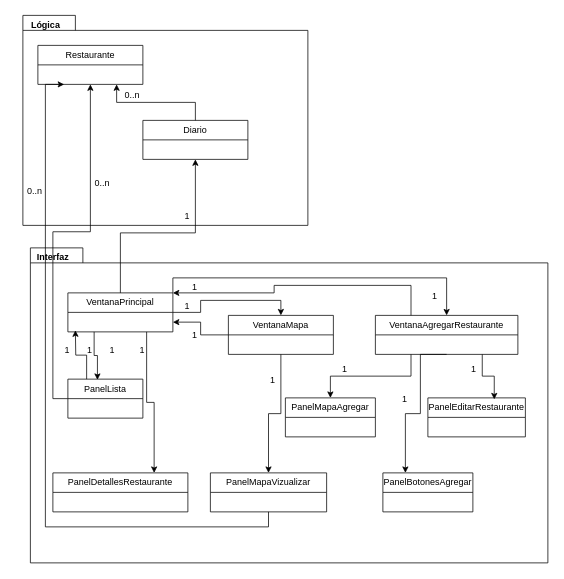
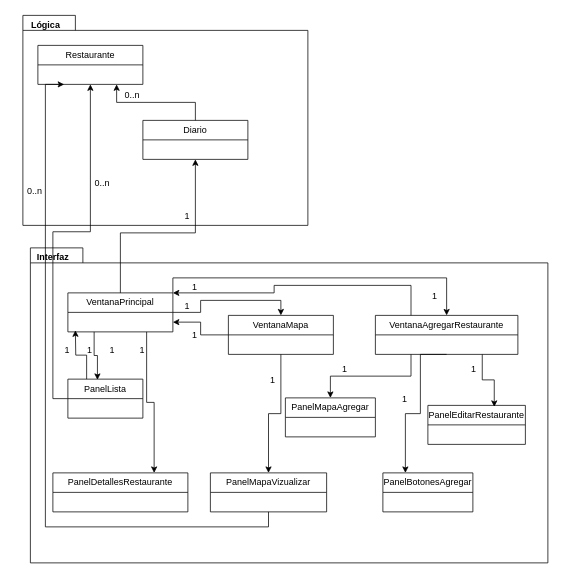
(477, 417) -> (477, 425)
